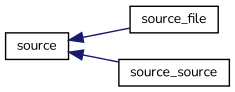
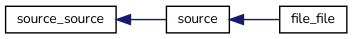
(174, 20) -> (313, 20)
(101, 58) -> (149, 20)
